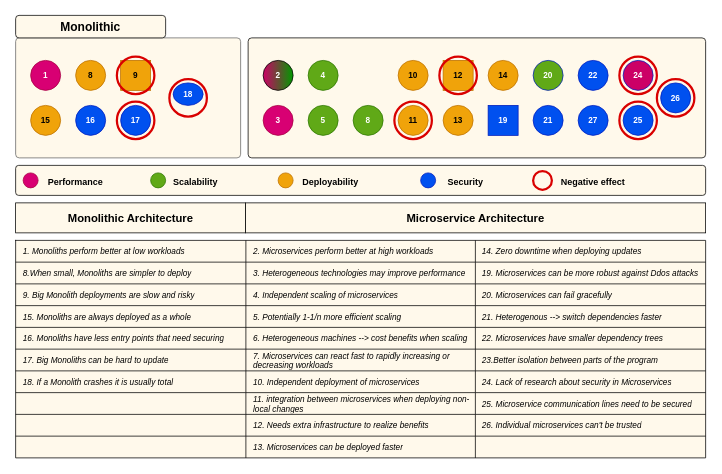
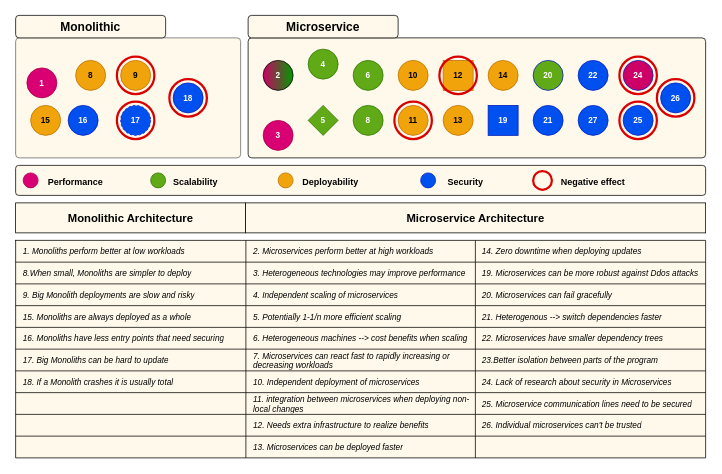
none -> (323, 27)
(45, 75) -> (42, 83)
(135, 75) -> (135, 75)
(323, 75) -> (323, 64)
none -> (368, 75)
(188, 94) -> (188, 98)
(90, 120) -> (83, 120)
(135, 120) -> (135, 120)
(278, 120) -> (278, 135)
(323, 120) -> (323, 120)
